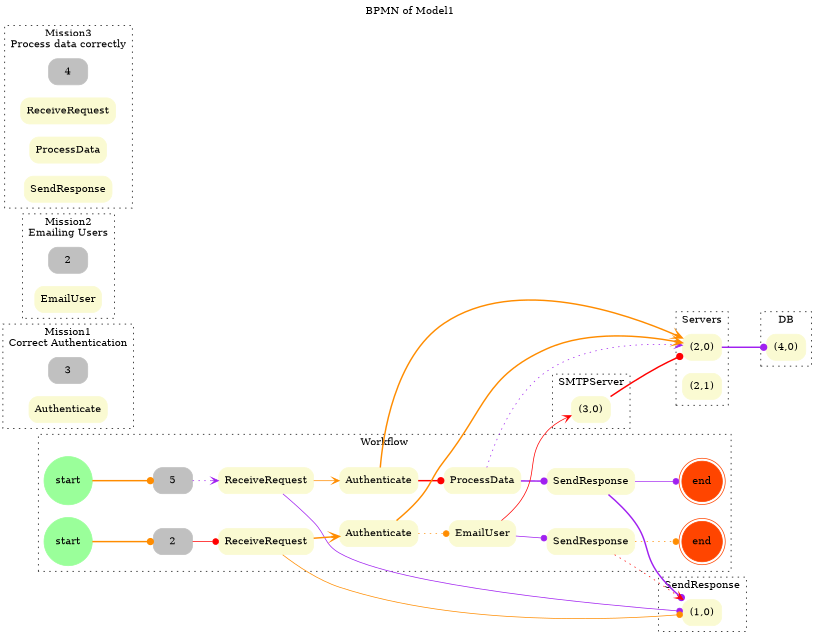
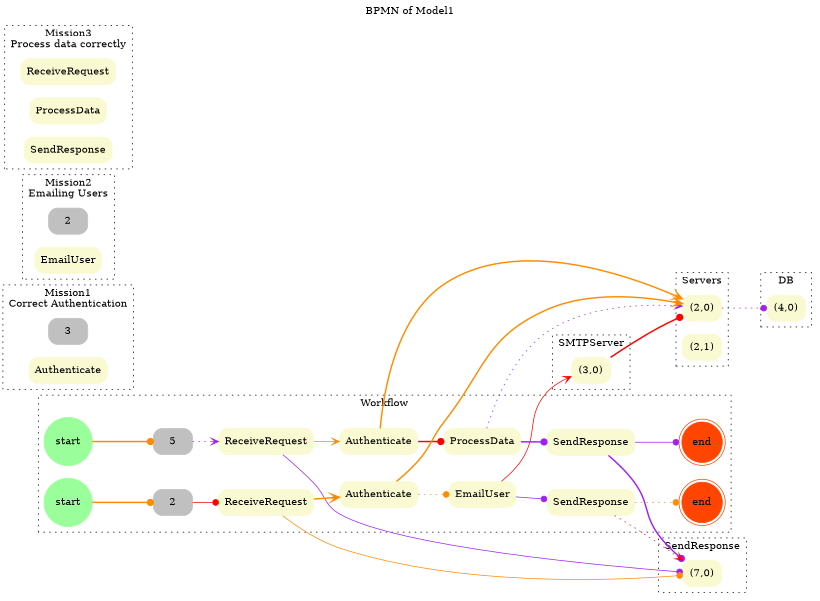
(68, 72) -> none
(741, 347) -> (741, 308)
(702, 613) -> (702, 573)
